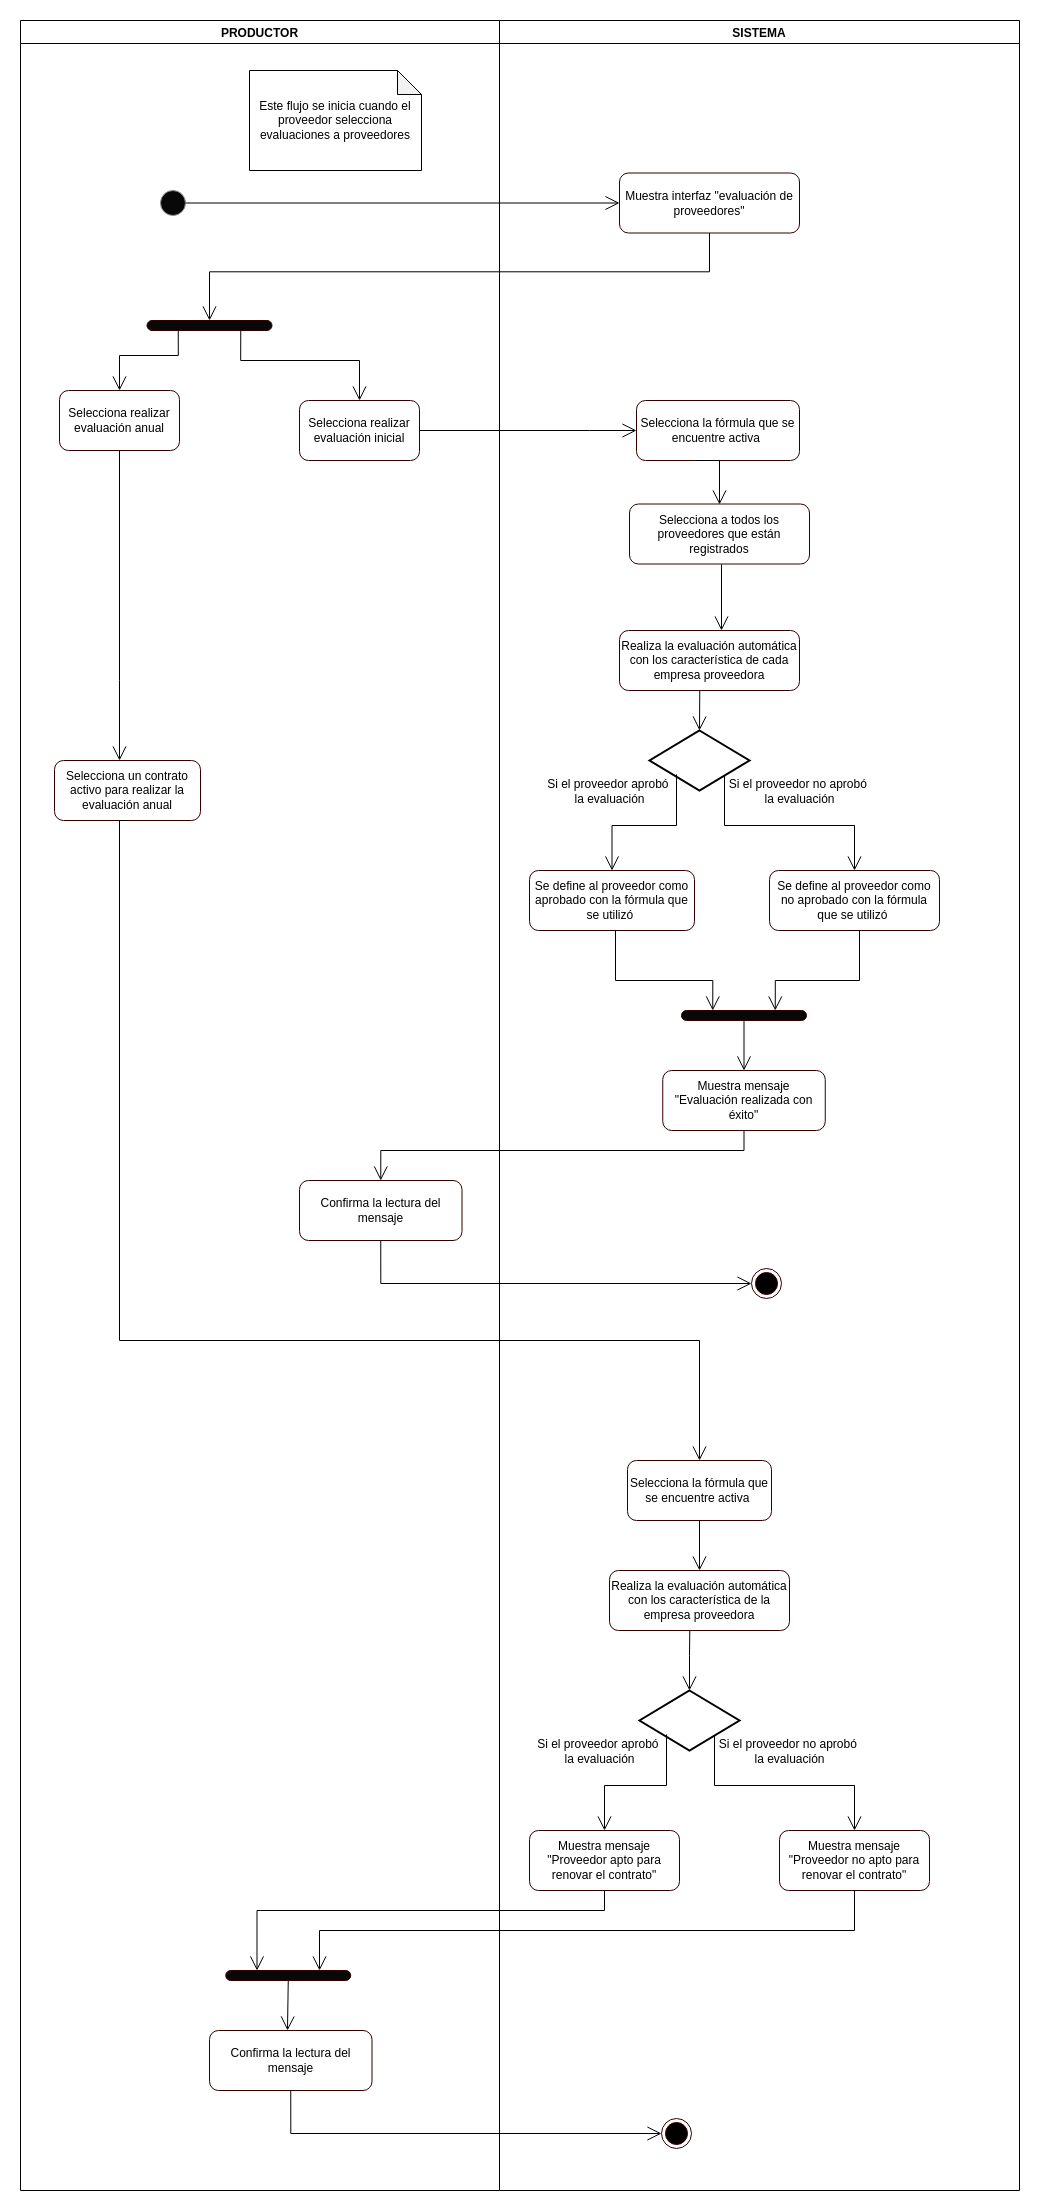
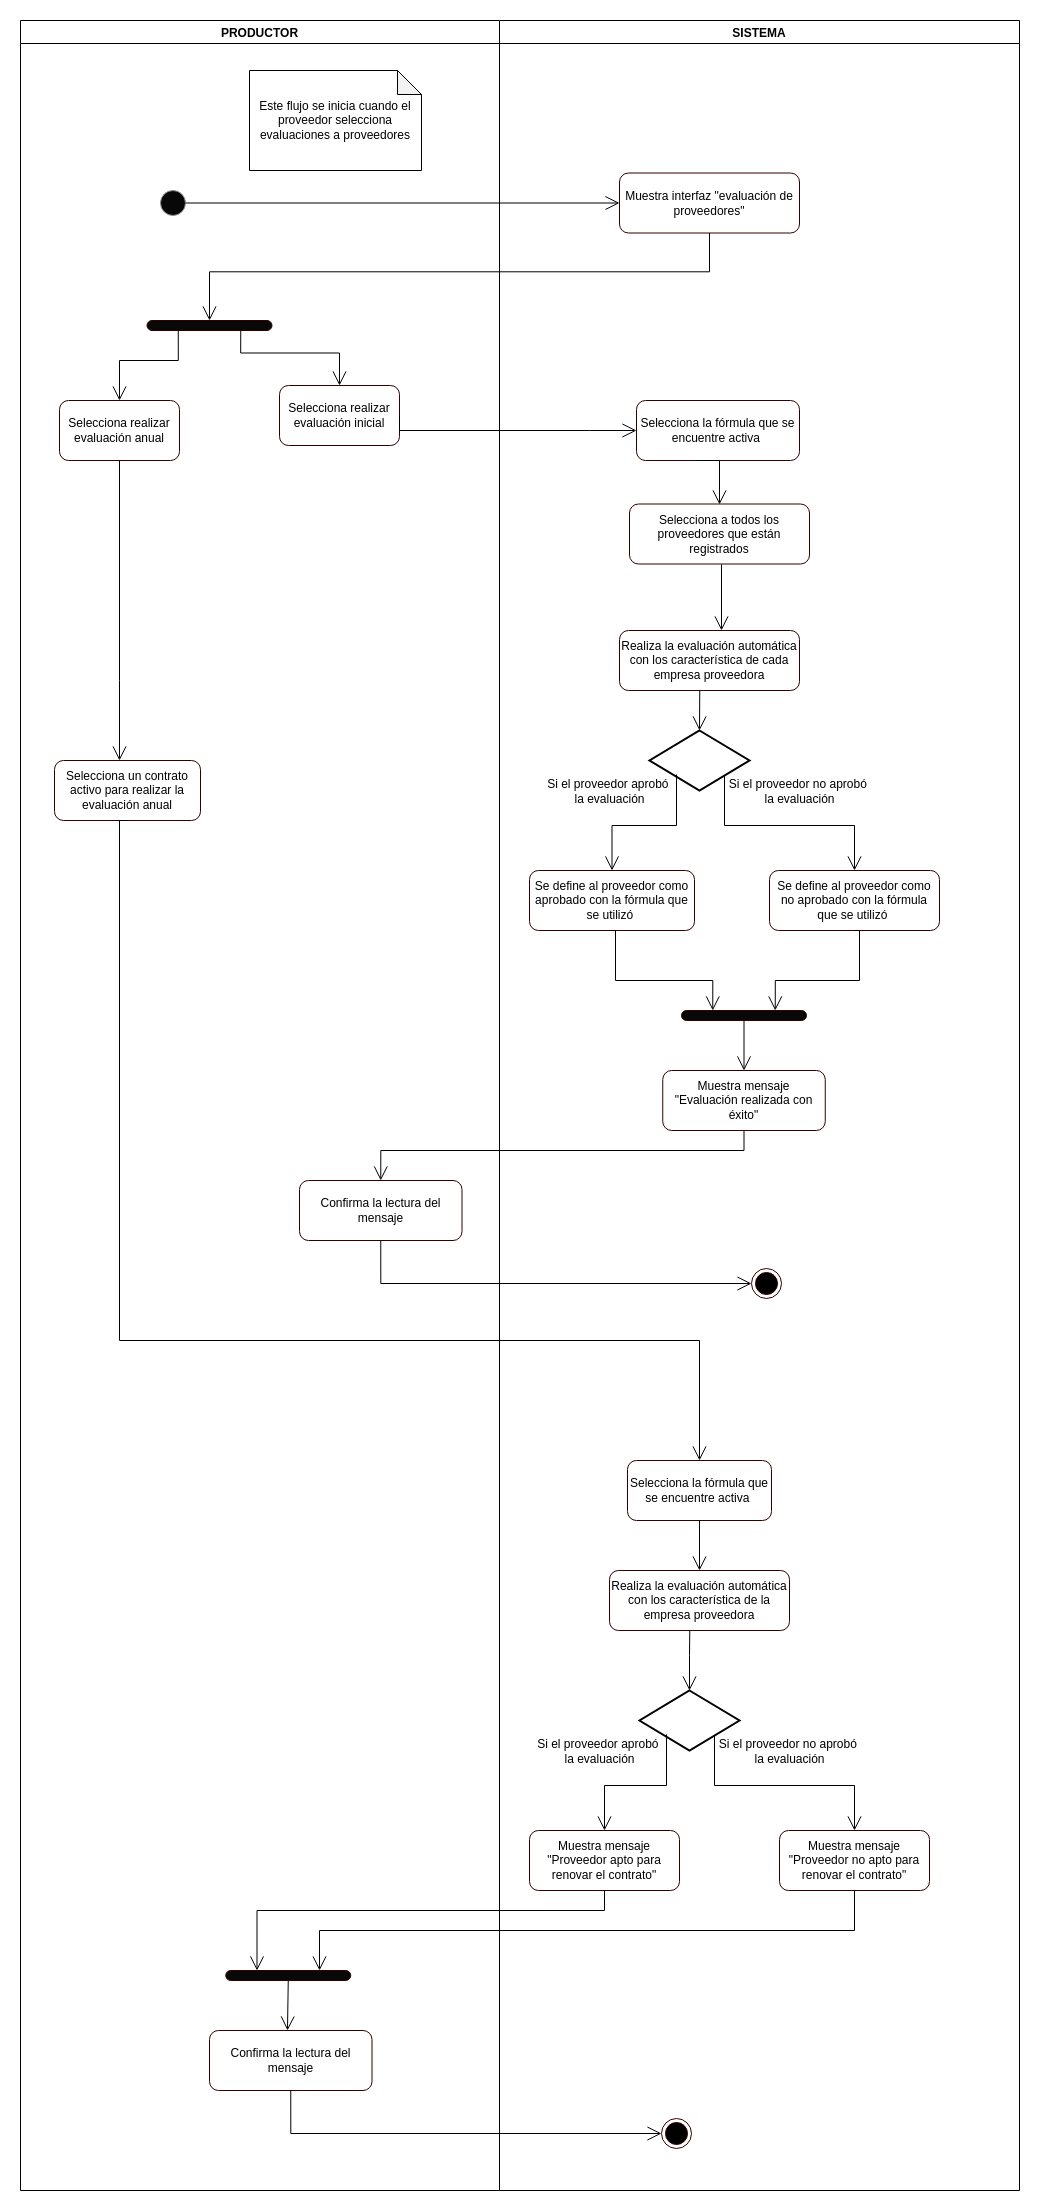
(120, 421) -> (120, 431)
(360, 431) -> (340, 416)
